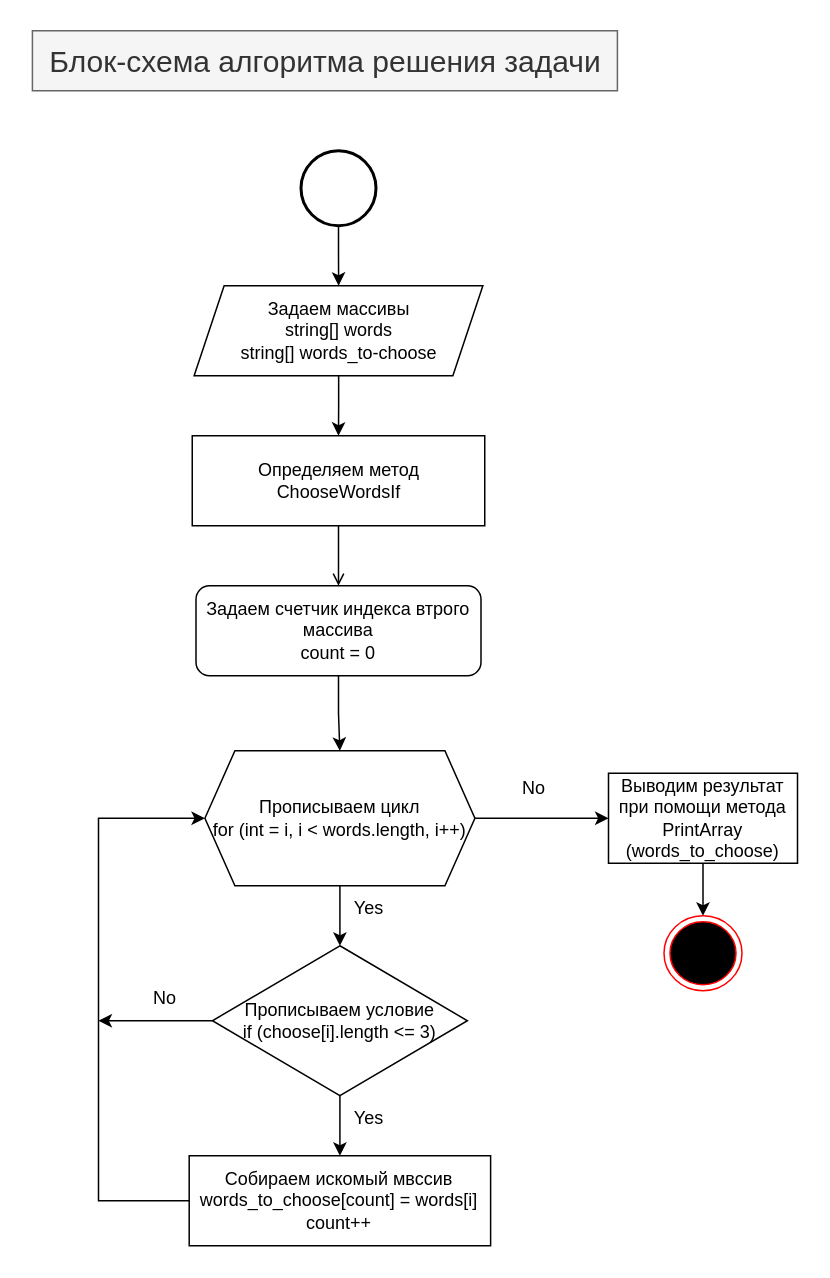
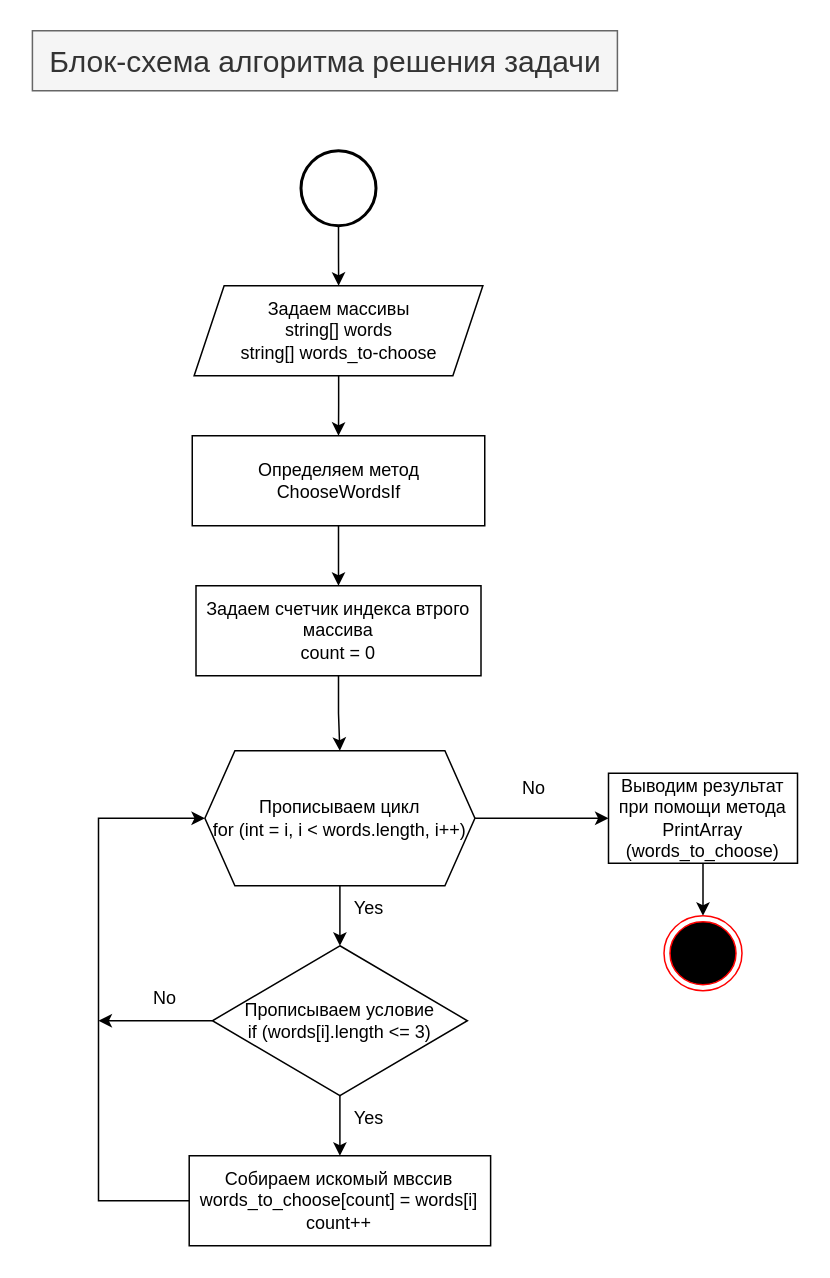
(338, 576) -> (338, 574)
(338, 631) -> (338, 631)
(340, 1021) -> (340, 1021)
